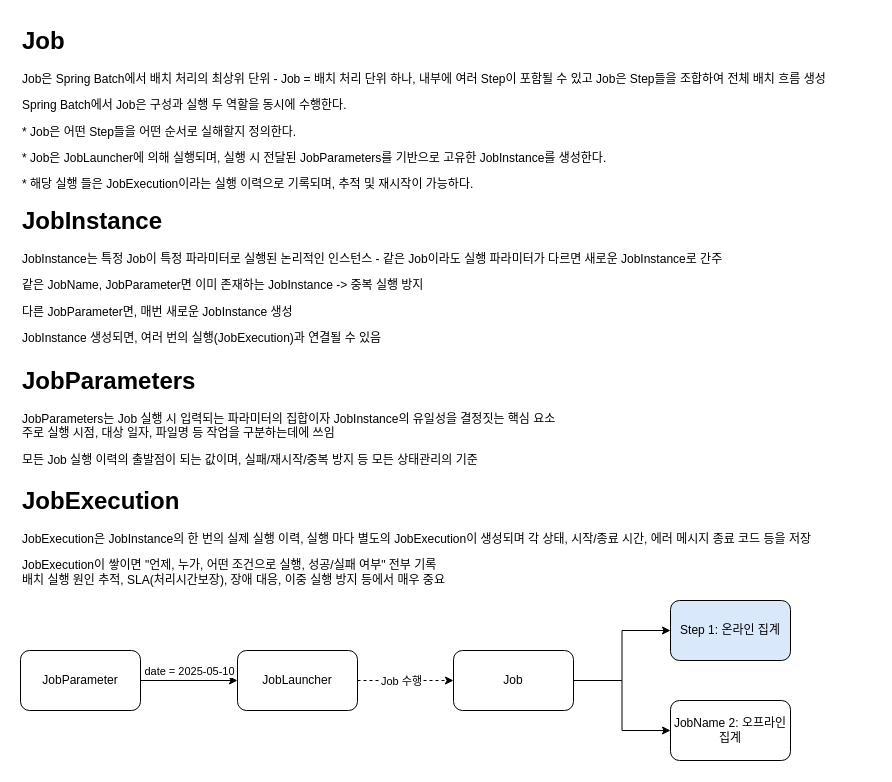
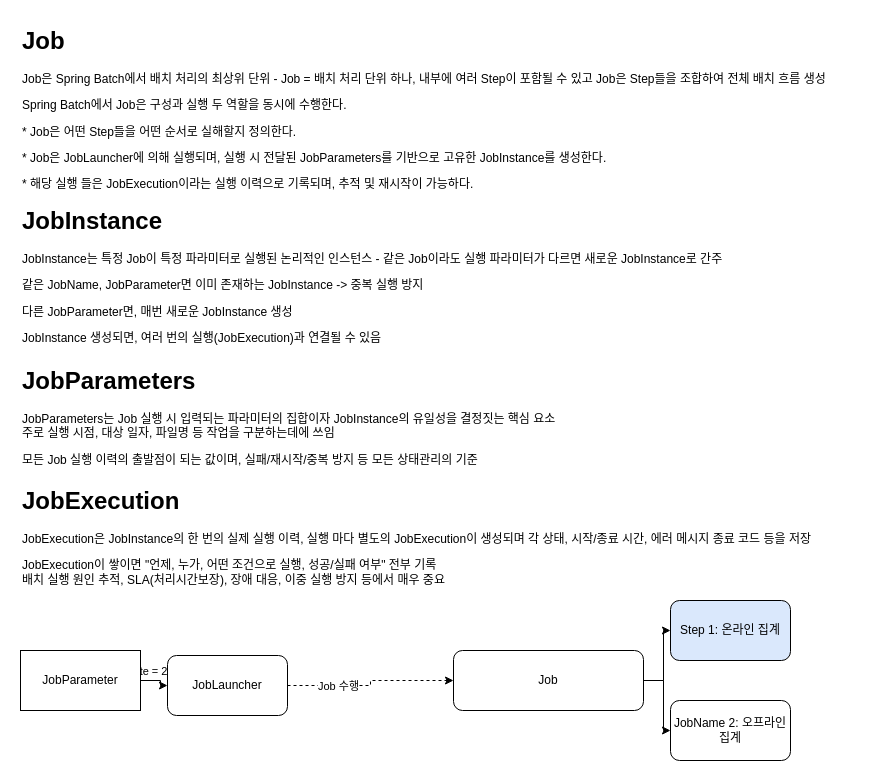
(81, 681) -> (81, 681)
(298, 681) -> (228, 686)
(514, 681) -> (549, 681)
